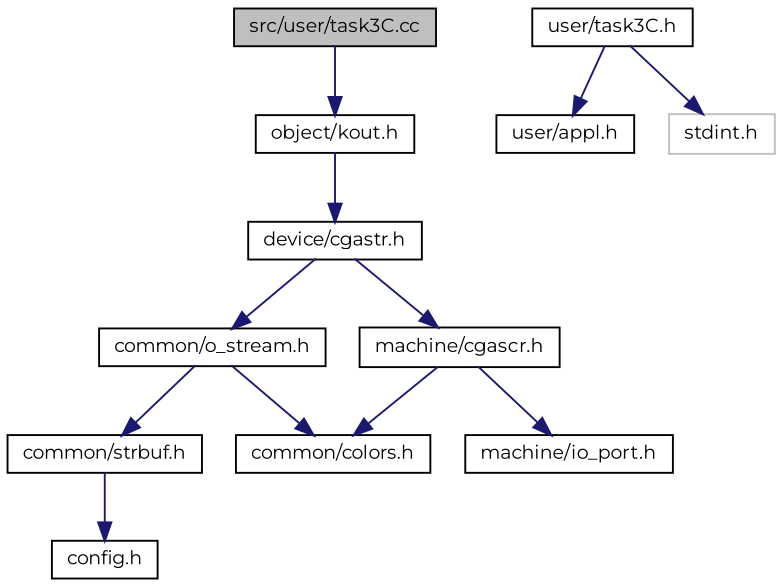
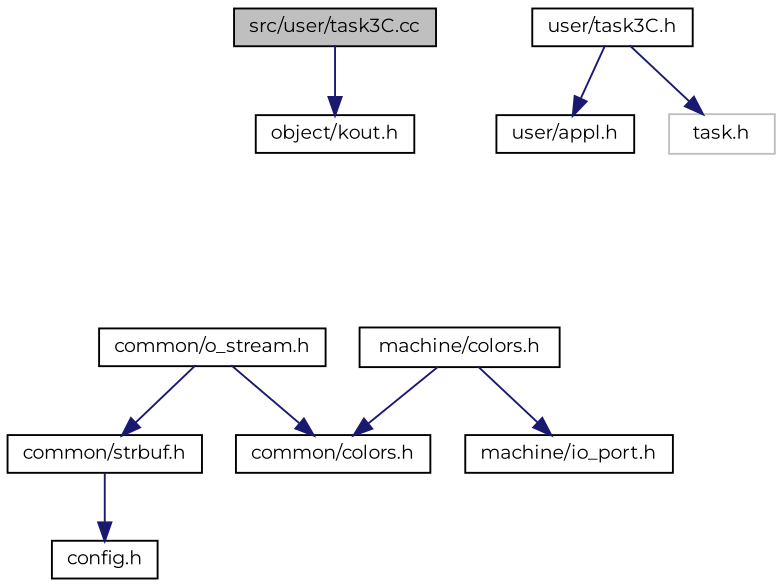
(722, 134) -> (722, 134)
(335, 241) -> none
(460, 347) -> (460, 347)
